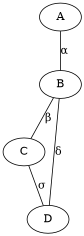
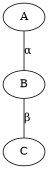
(48, 219) -> none
